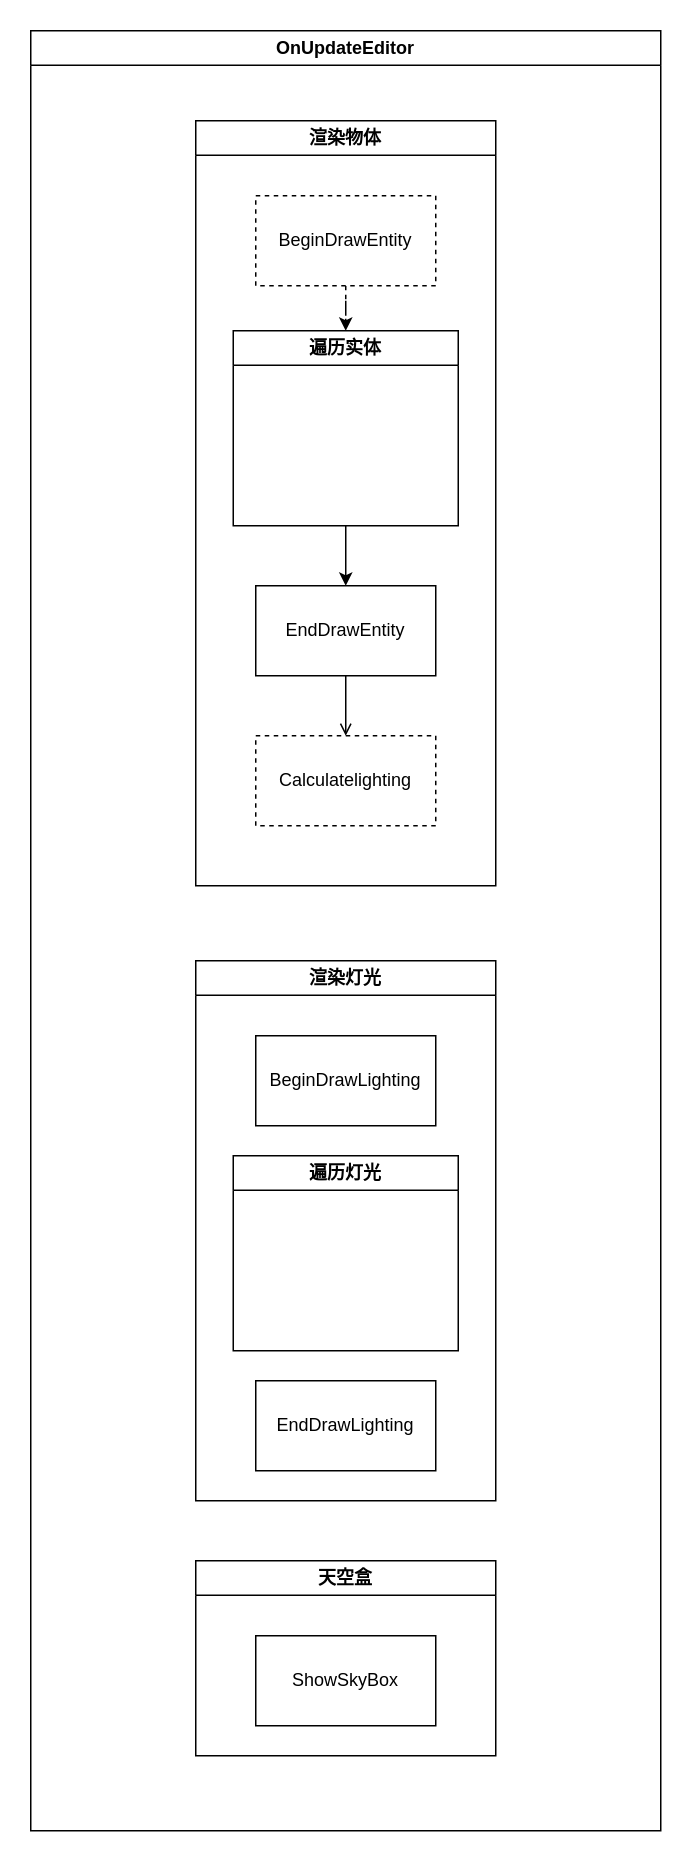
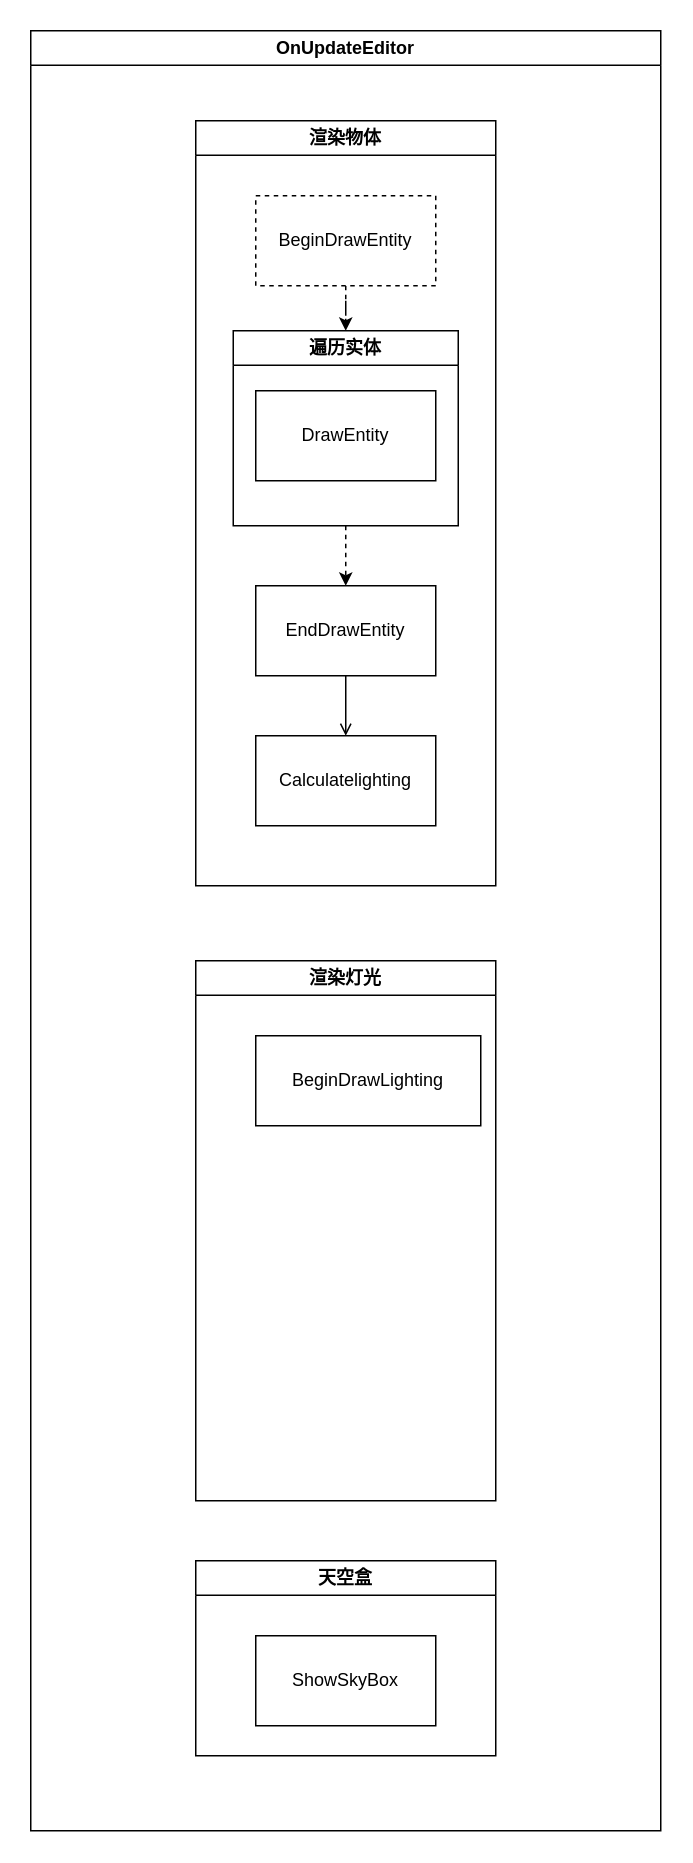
none -> (346, 436)
(346, 550) -> (346, 550)
(346, 781) -> (346, 781)
(346, 1081) -> (368, 1081)
(346, 1253) -> none
(346, 1426) -> none
